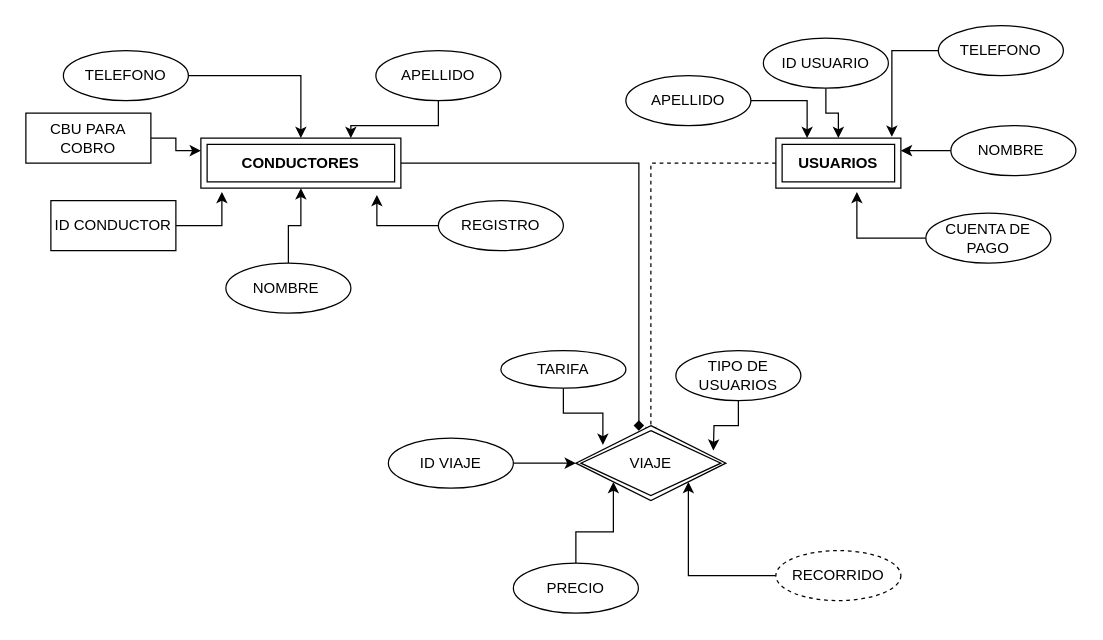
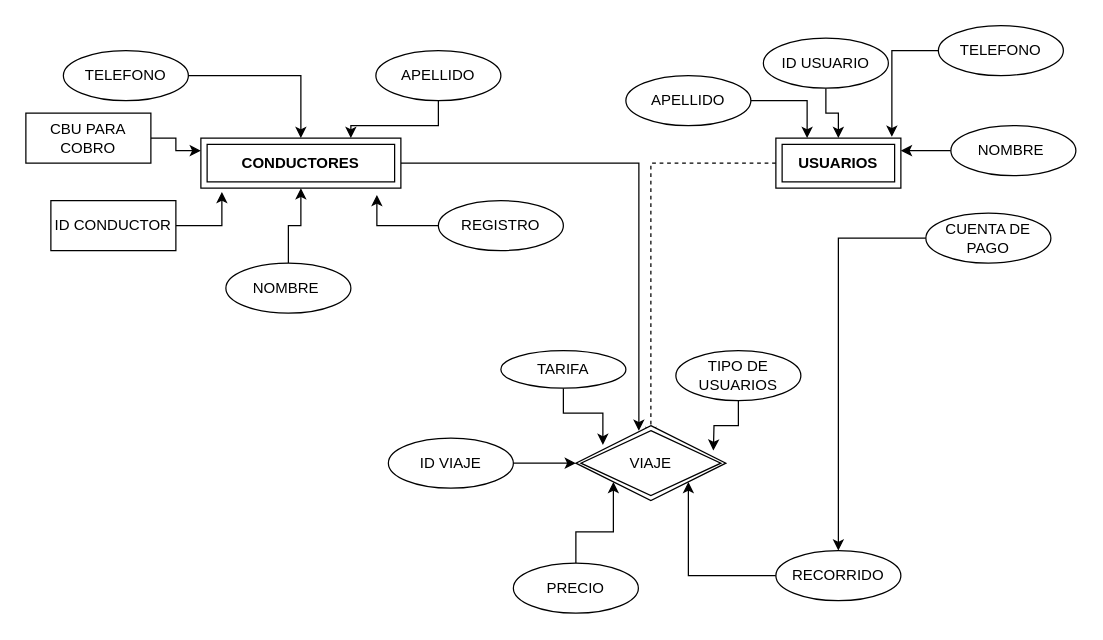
(857, 220) -> (838, 379)
(639, 420) -> (639, 421)
(838, 576) -> (838, 576)
